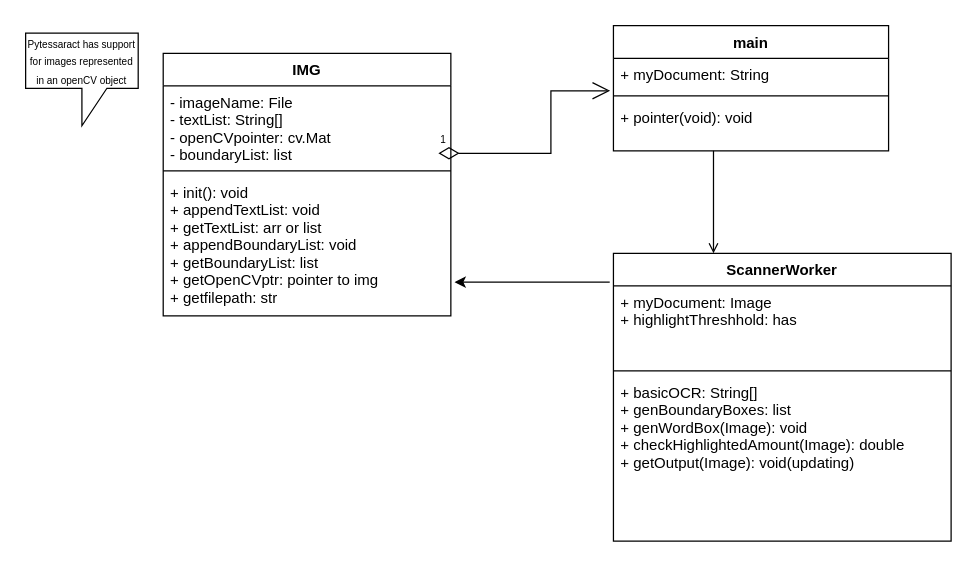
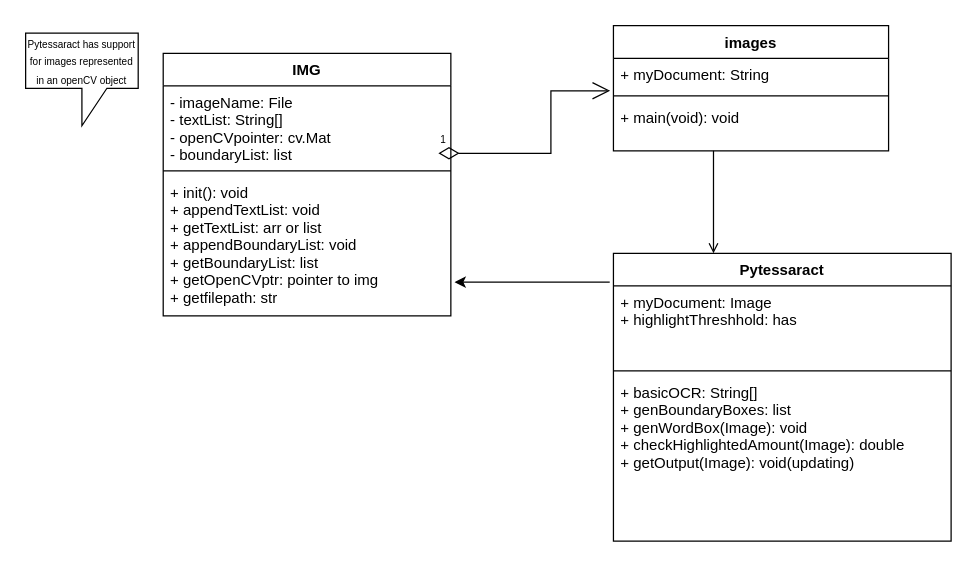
(750, 43) -> (750, 43)
(697, 118) -> (684, 118)
(781, 270) -> (781, 270)
